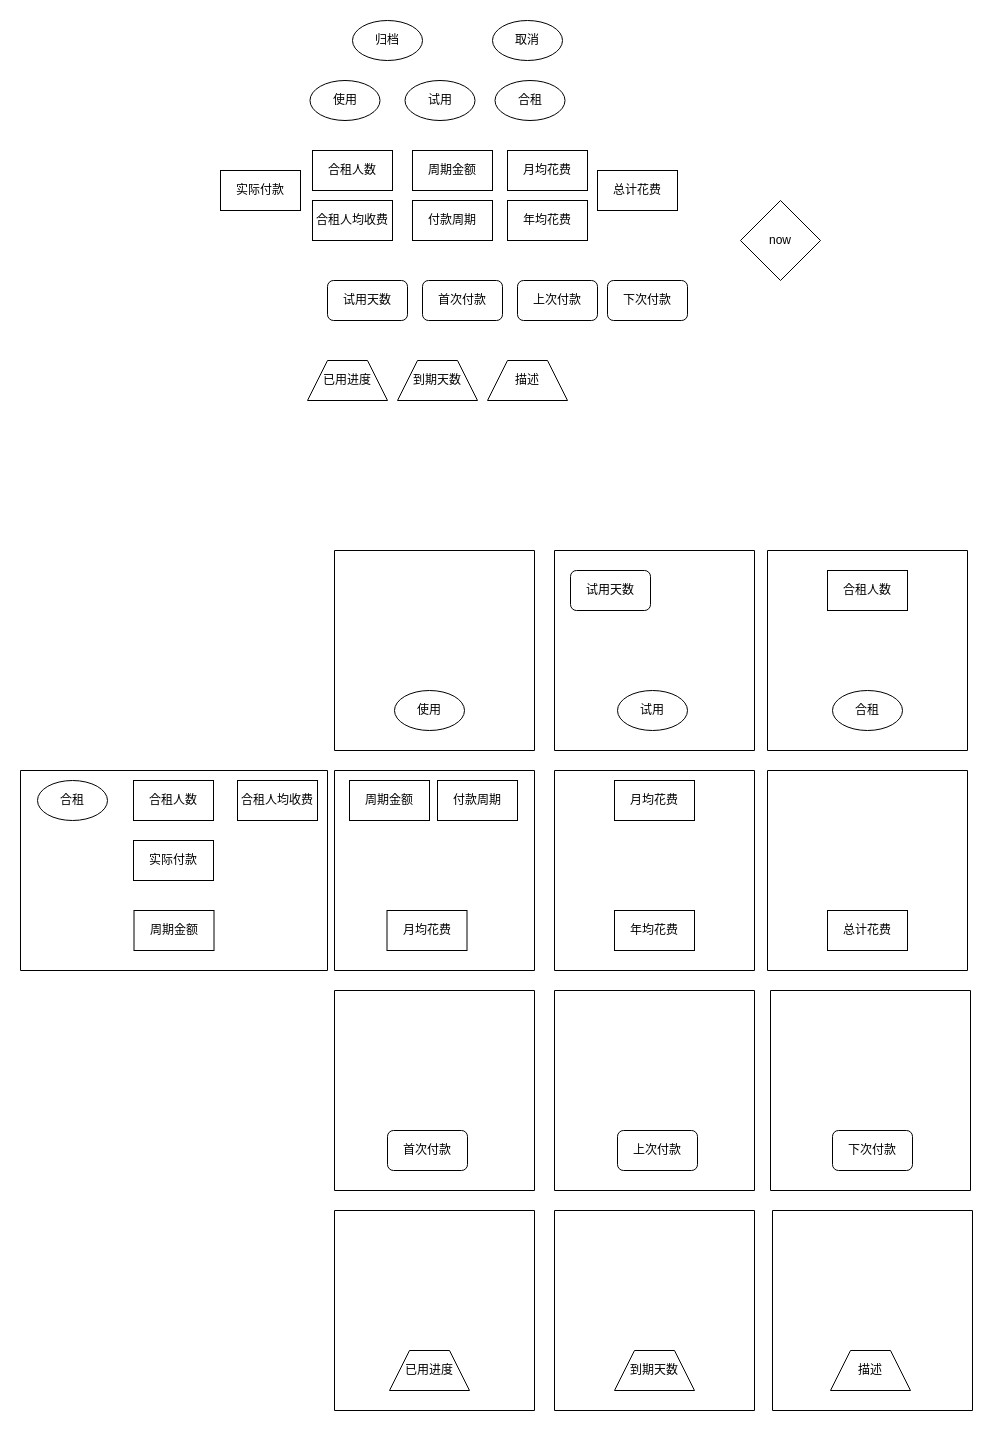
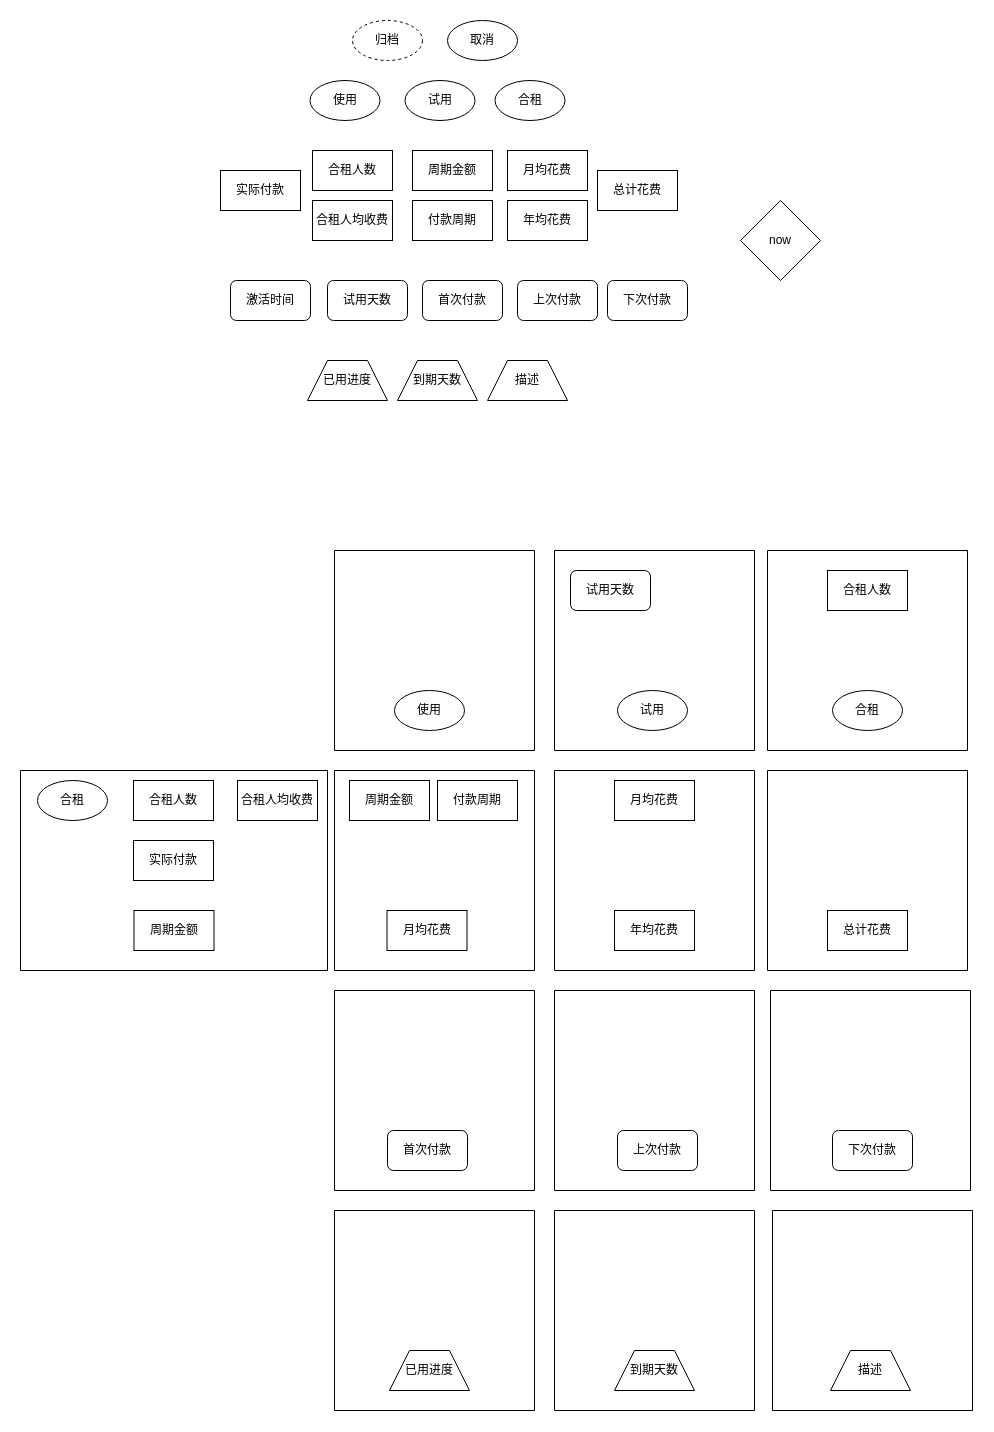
(388, 41) -> (388, 41)
(528, 41) -> (483, 41)
none -> (271, 301)
